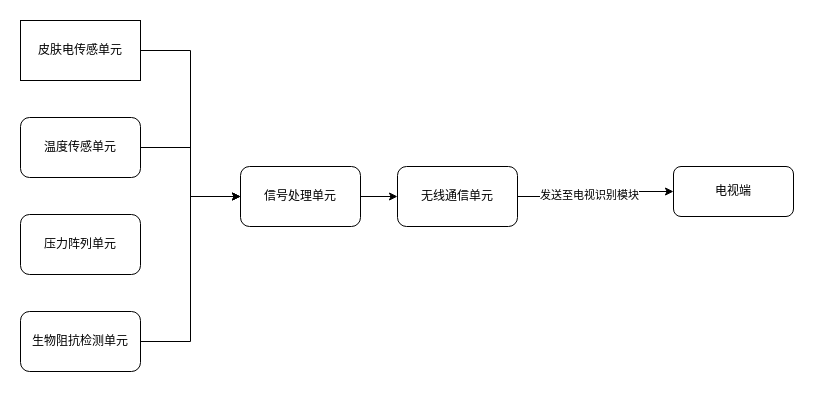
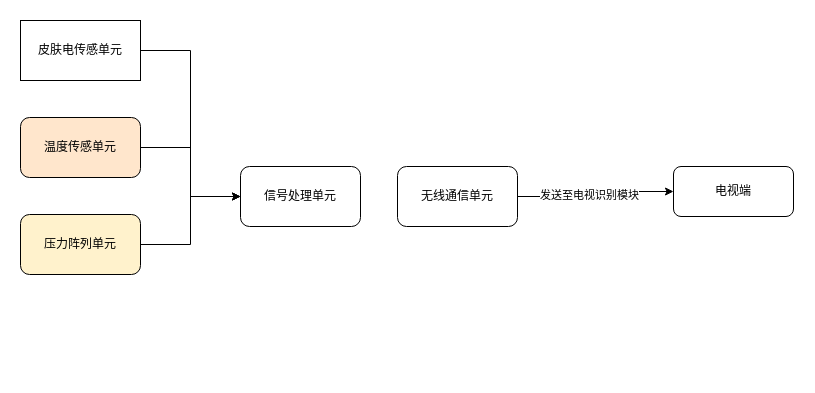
(81, 148) -> (81, 148)
(379, 197) -> none
(81, 245) -> (81, 245)
none -> (165, 245)
(191, 319) -> none
(81, 342) -> none
